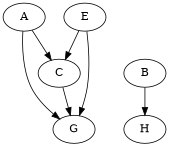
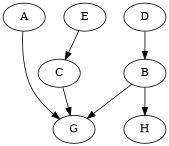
none -> (145, 17)
(40, 42) -> none
(89, 70) -> (113, 99)
